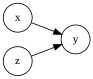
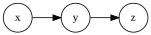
(43, 52) -> (101, 18)
